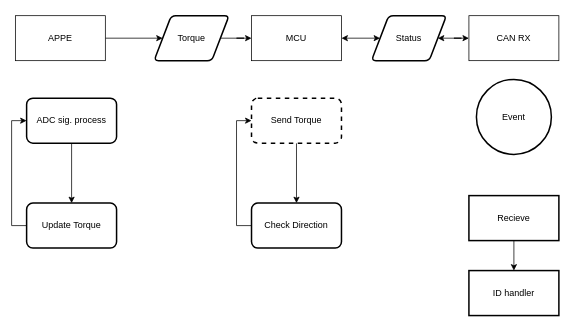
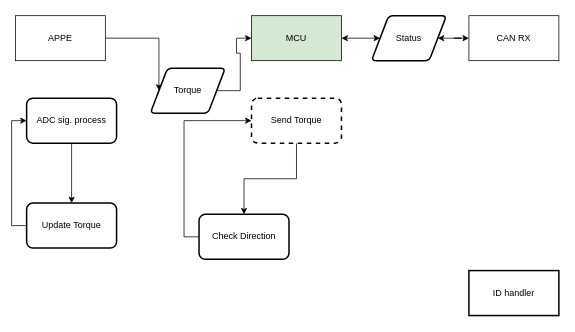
(192, 38) -> (188, 90)
(297, 38) -> (297, 38)
(514, 117) -> none
(514, 218) -> none
(297, 225) -> (244, 237)
(514, 264) -> none
